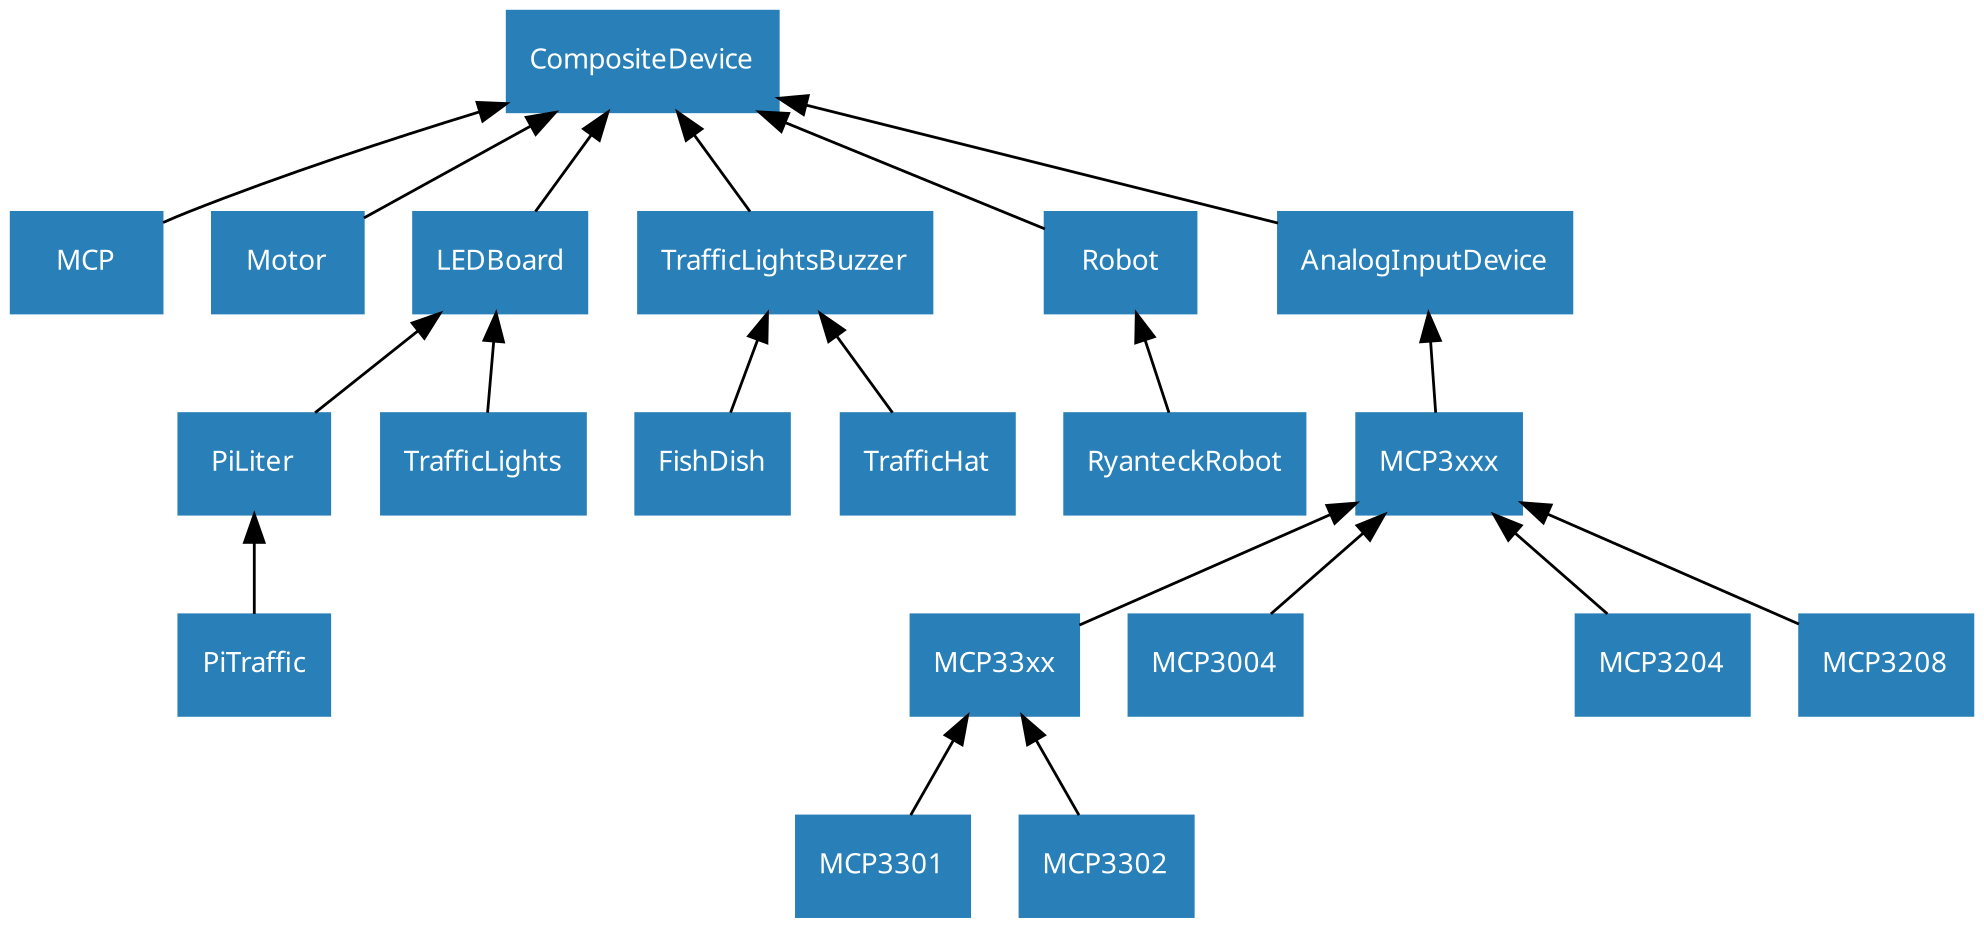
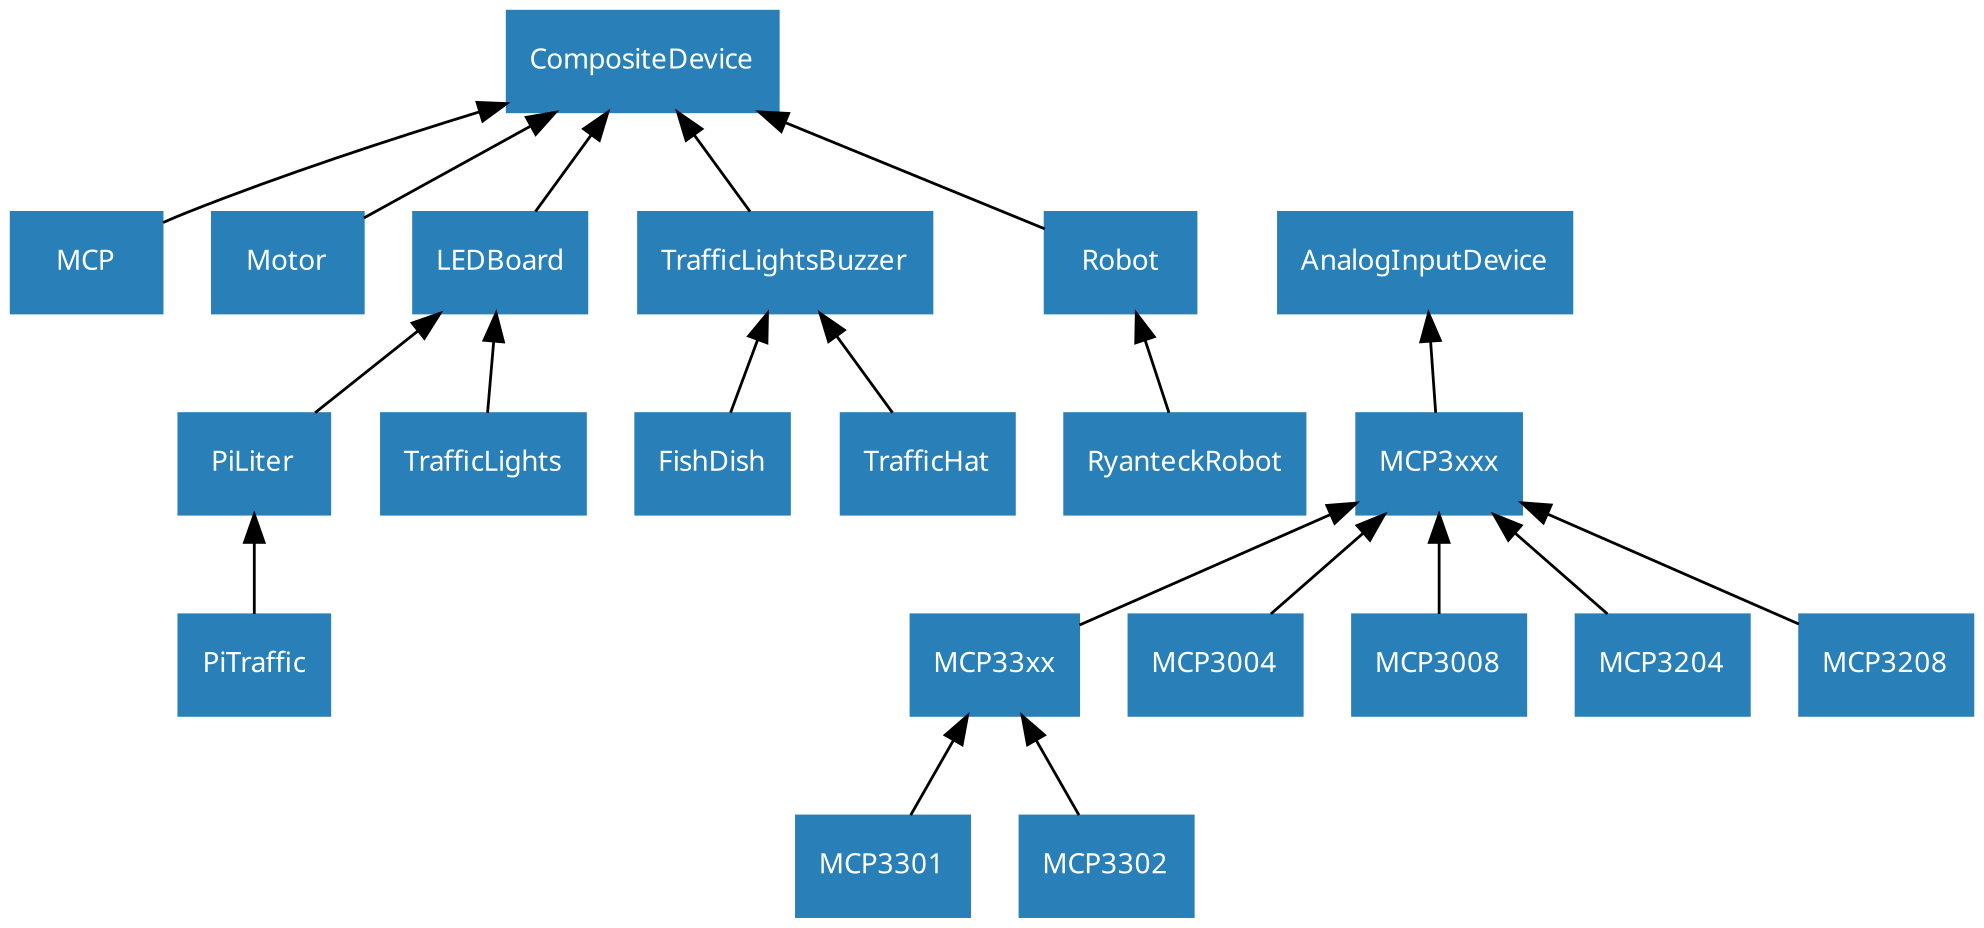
(1042, 164) -> none
none -> (1439, 665)
